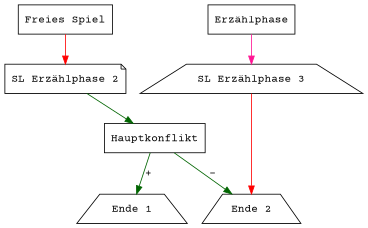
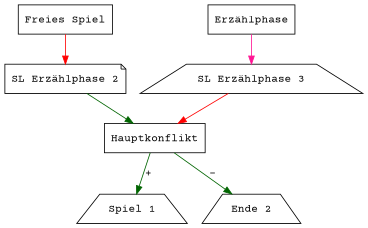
(251, 140) -> (207, 106)
(132, 209) -> (132, 209)
